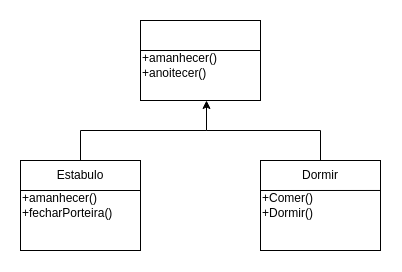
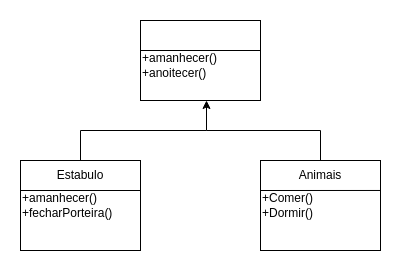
(321, 176) -> (321, 176)
